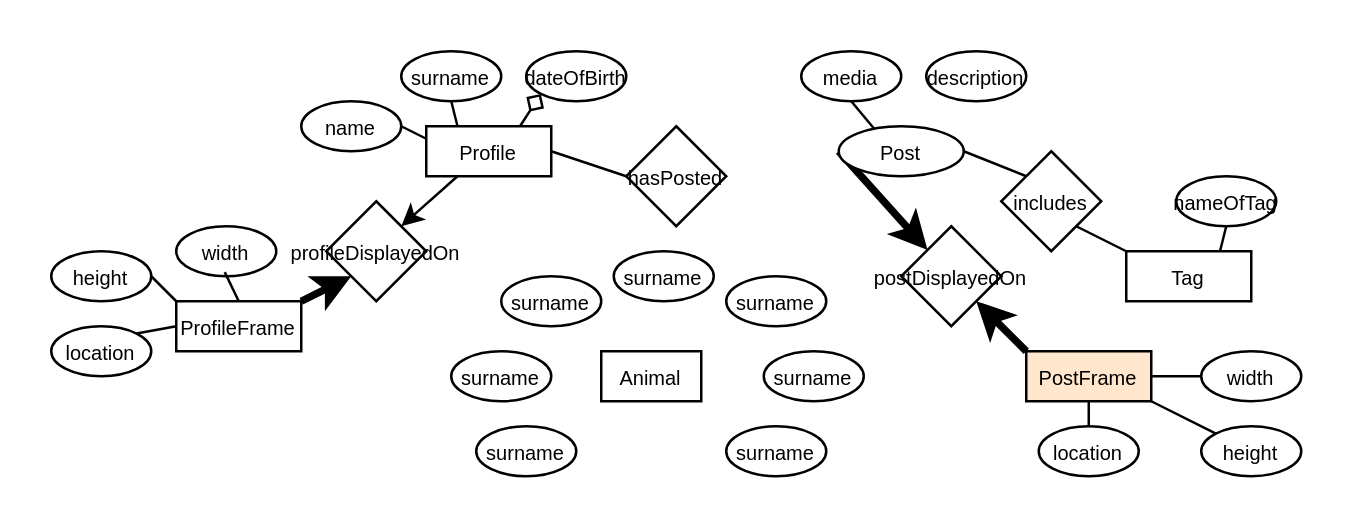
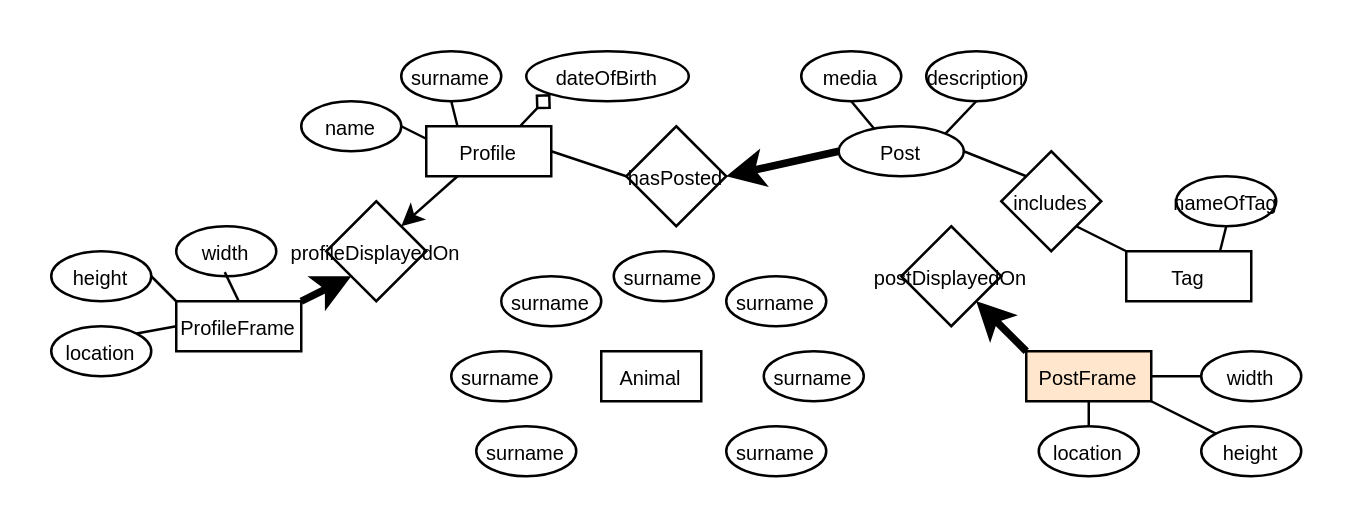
(576, 76) -> (608, 76)
none -> (961, 117)
(880, 198) -> (795, 161)
